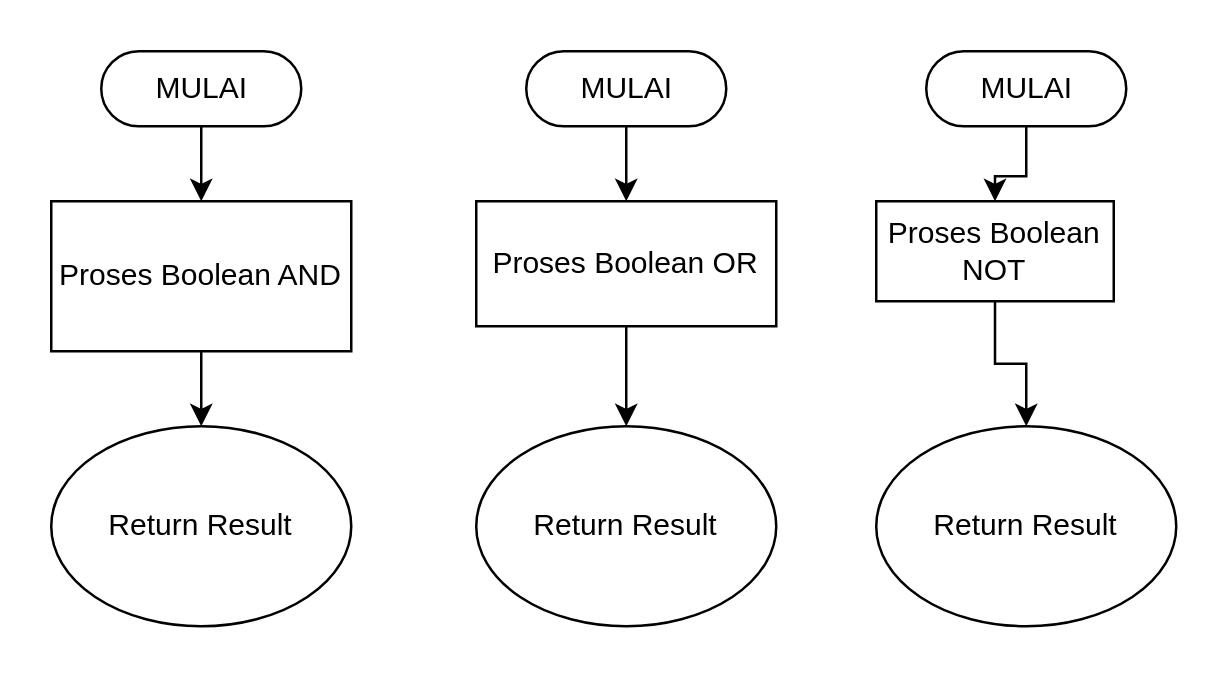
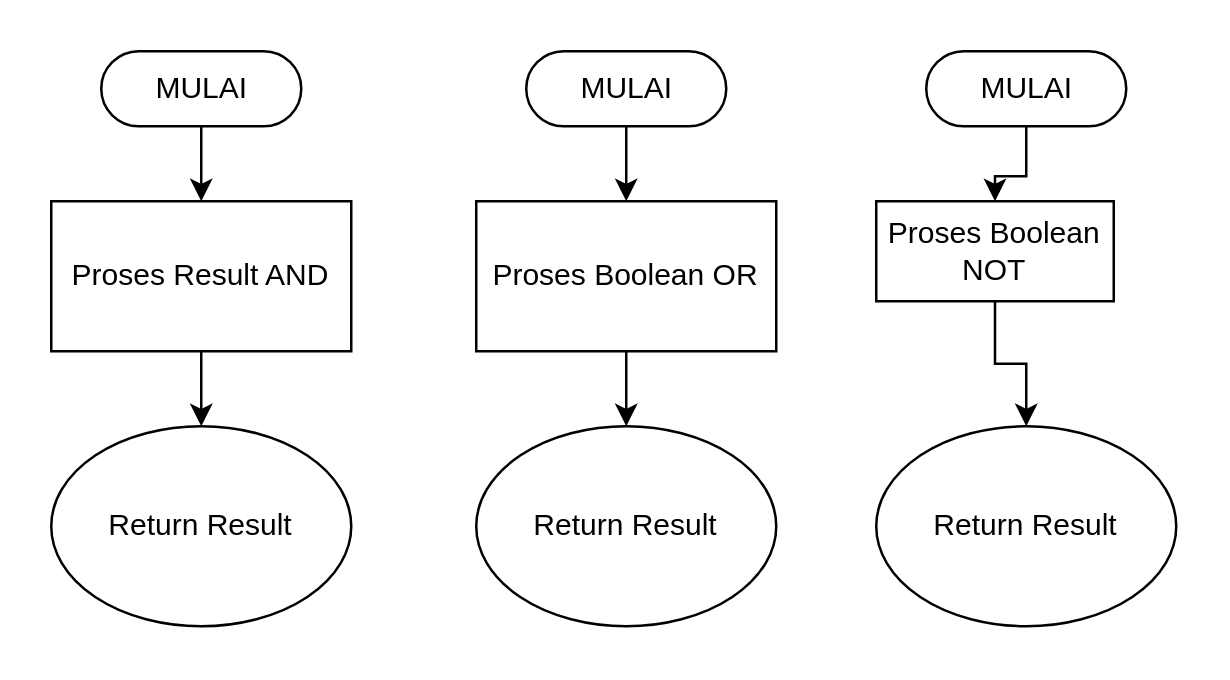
(626, 264) -> (626, 276)
(201, 276) -> (201, 276)
